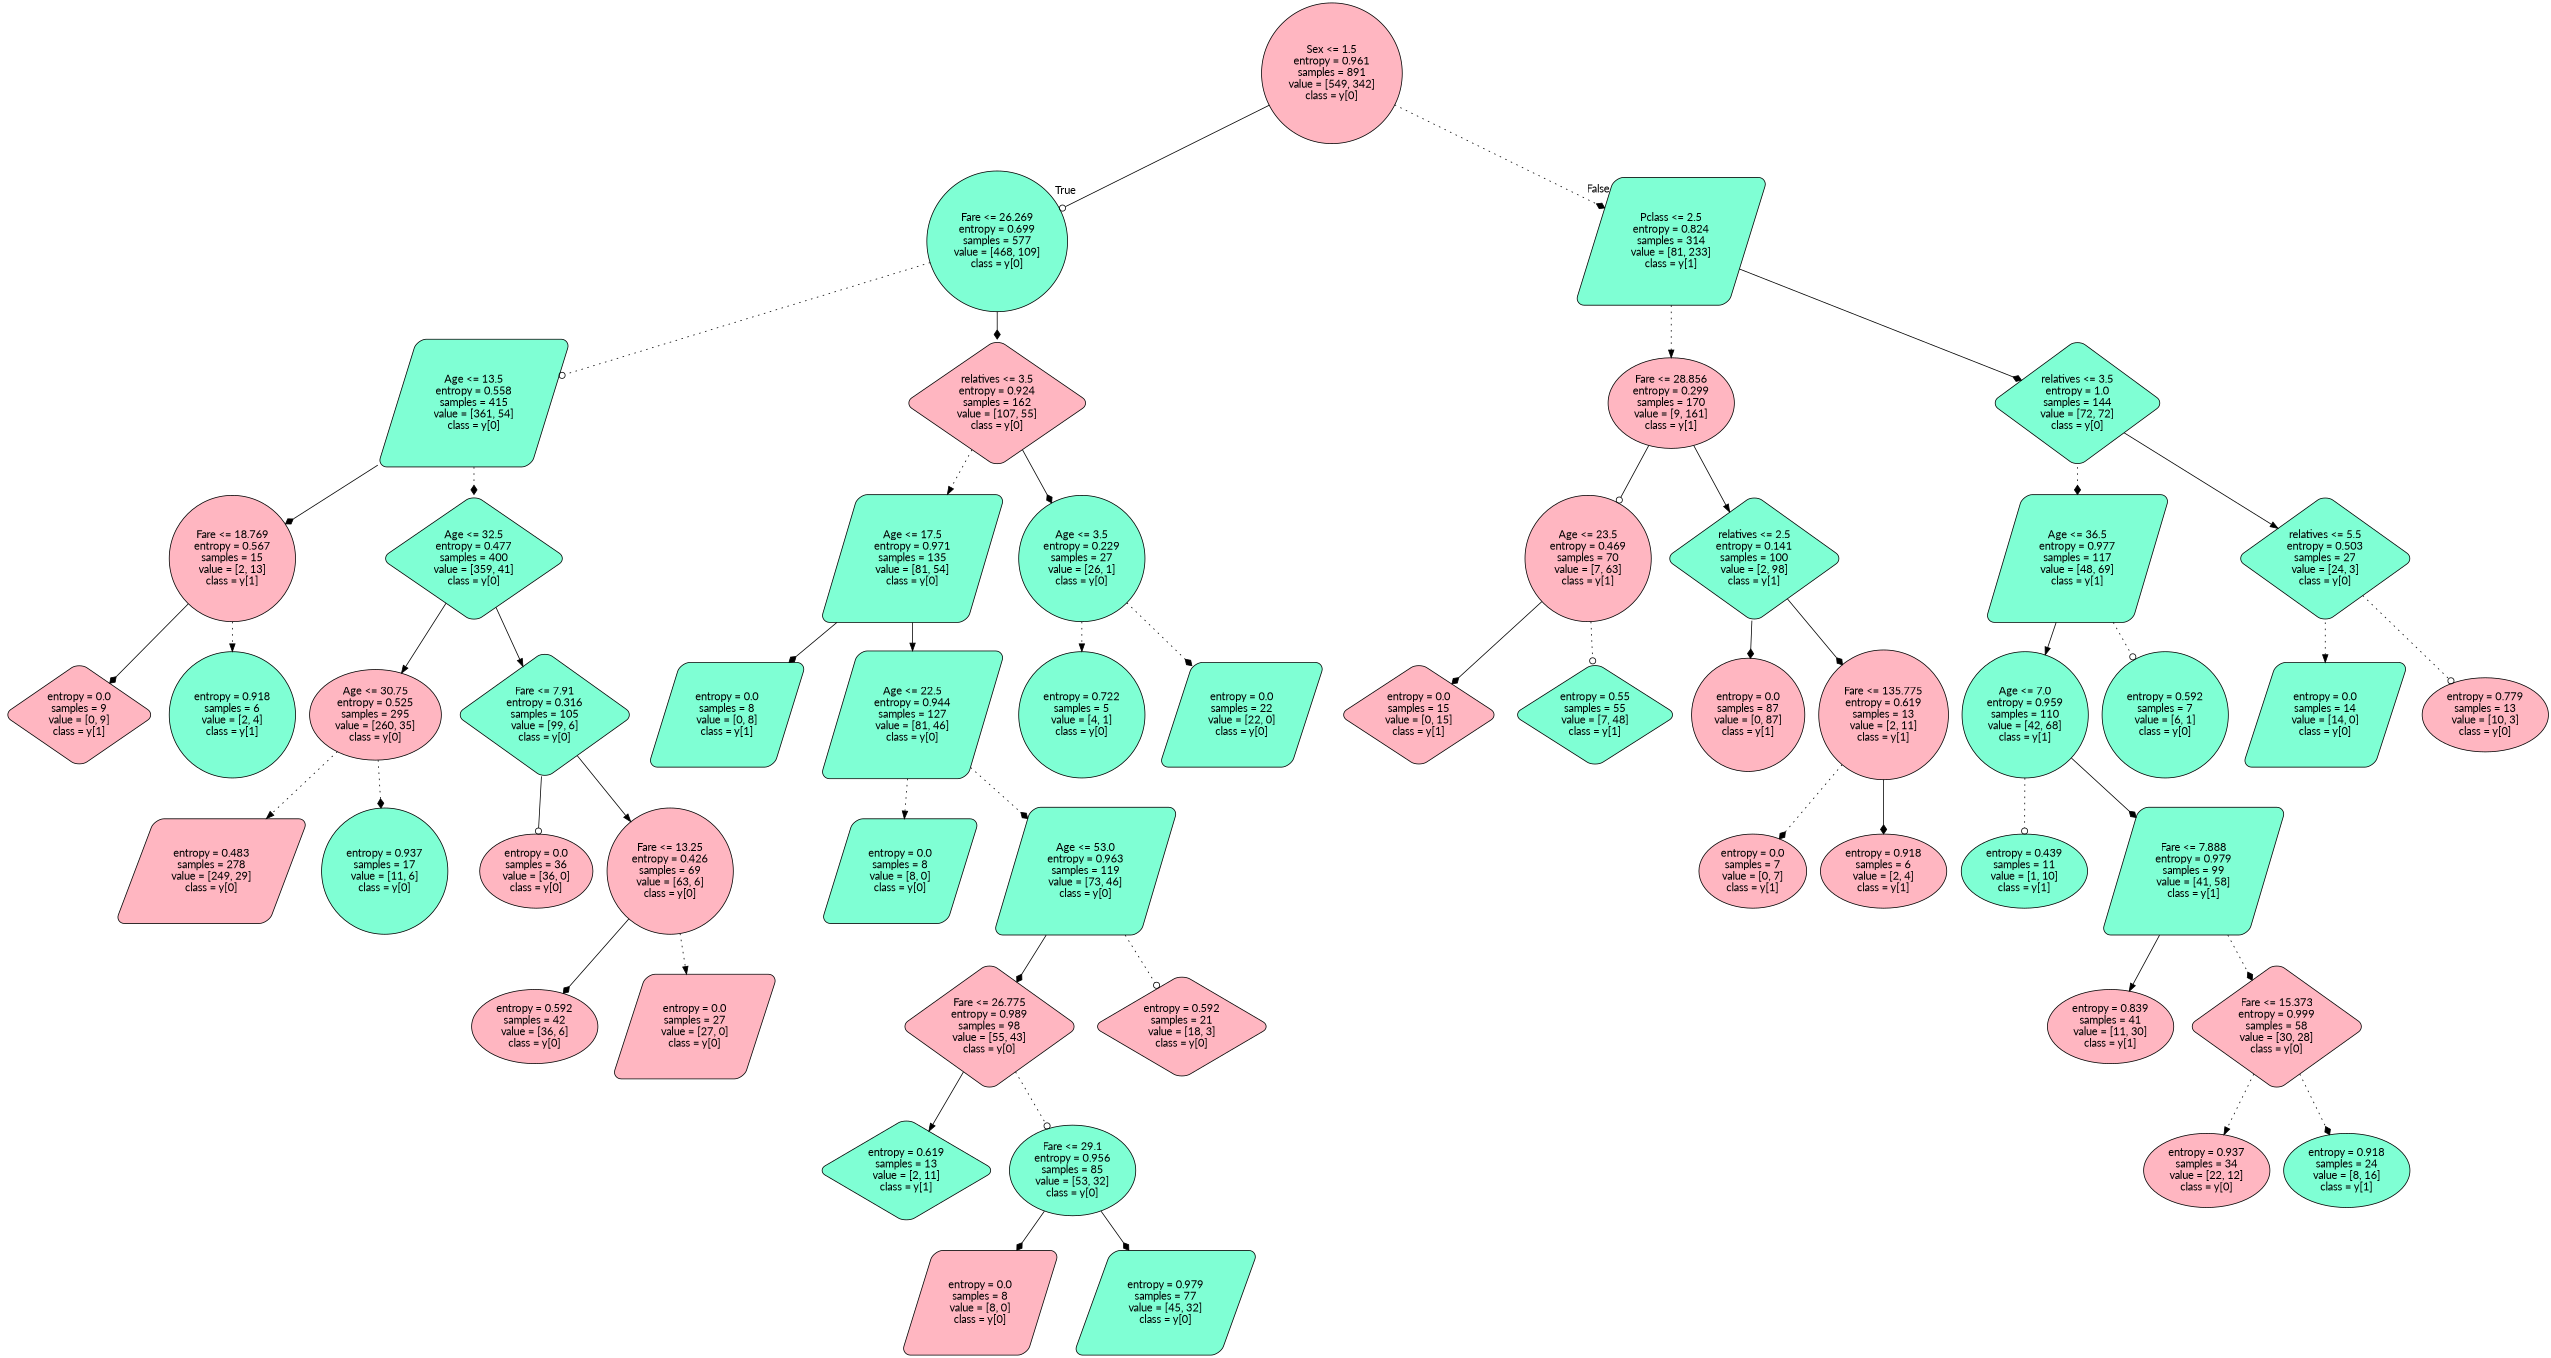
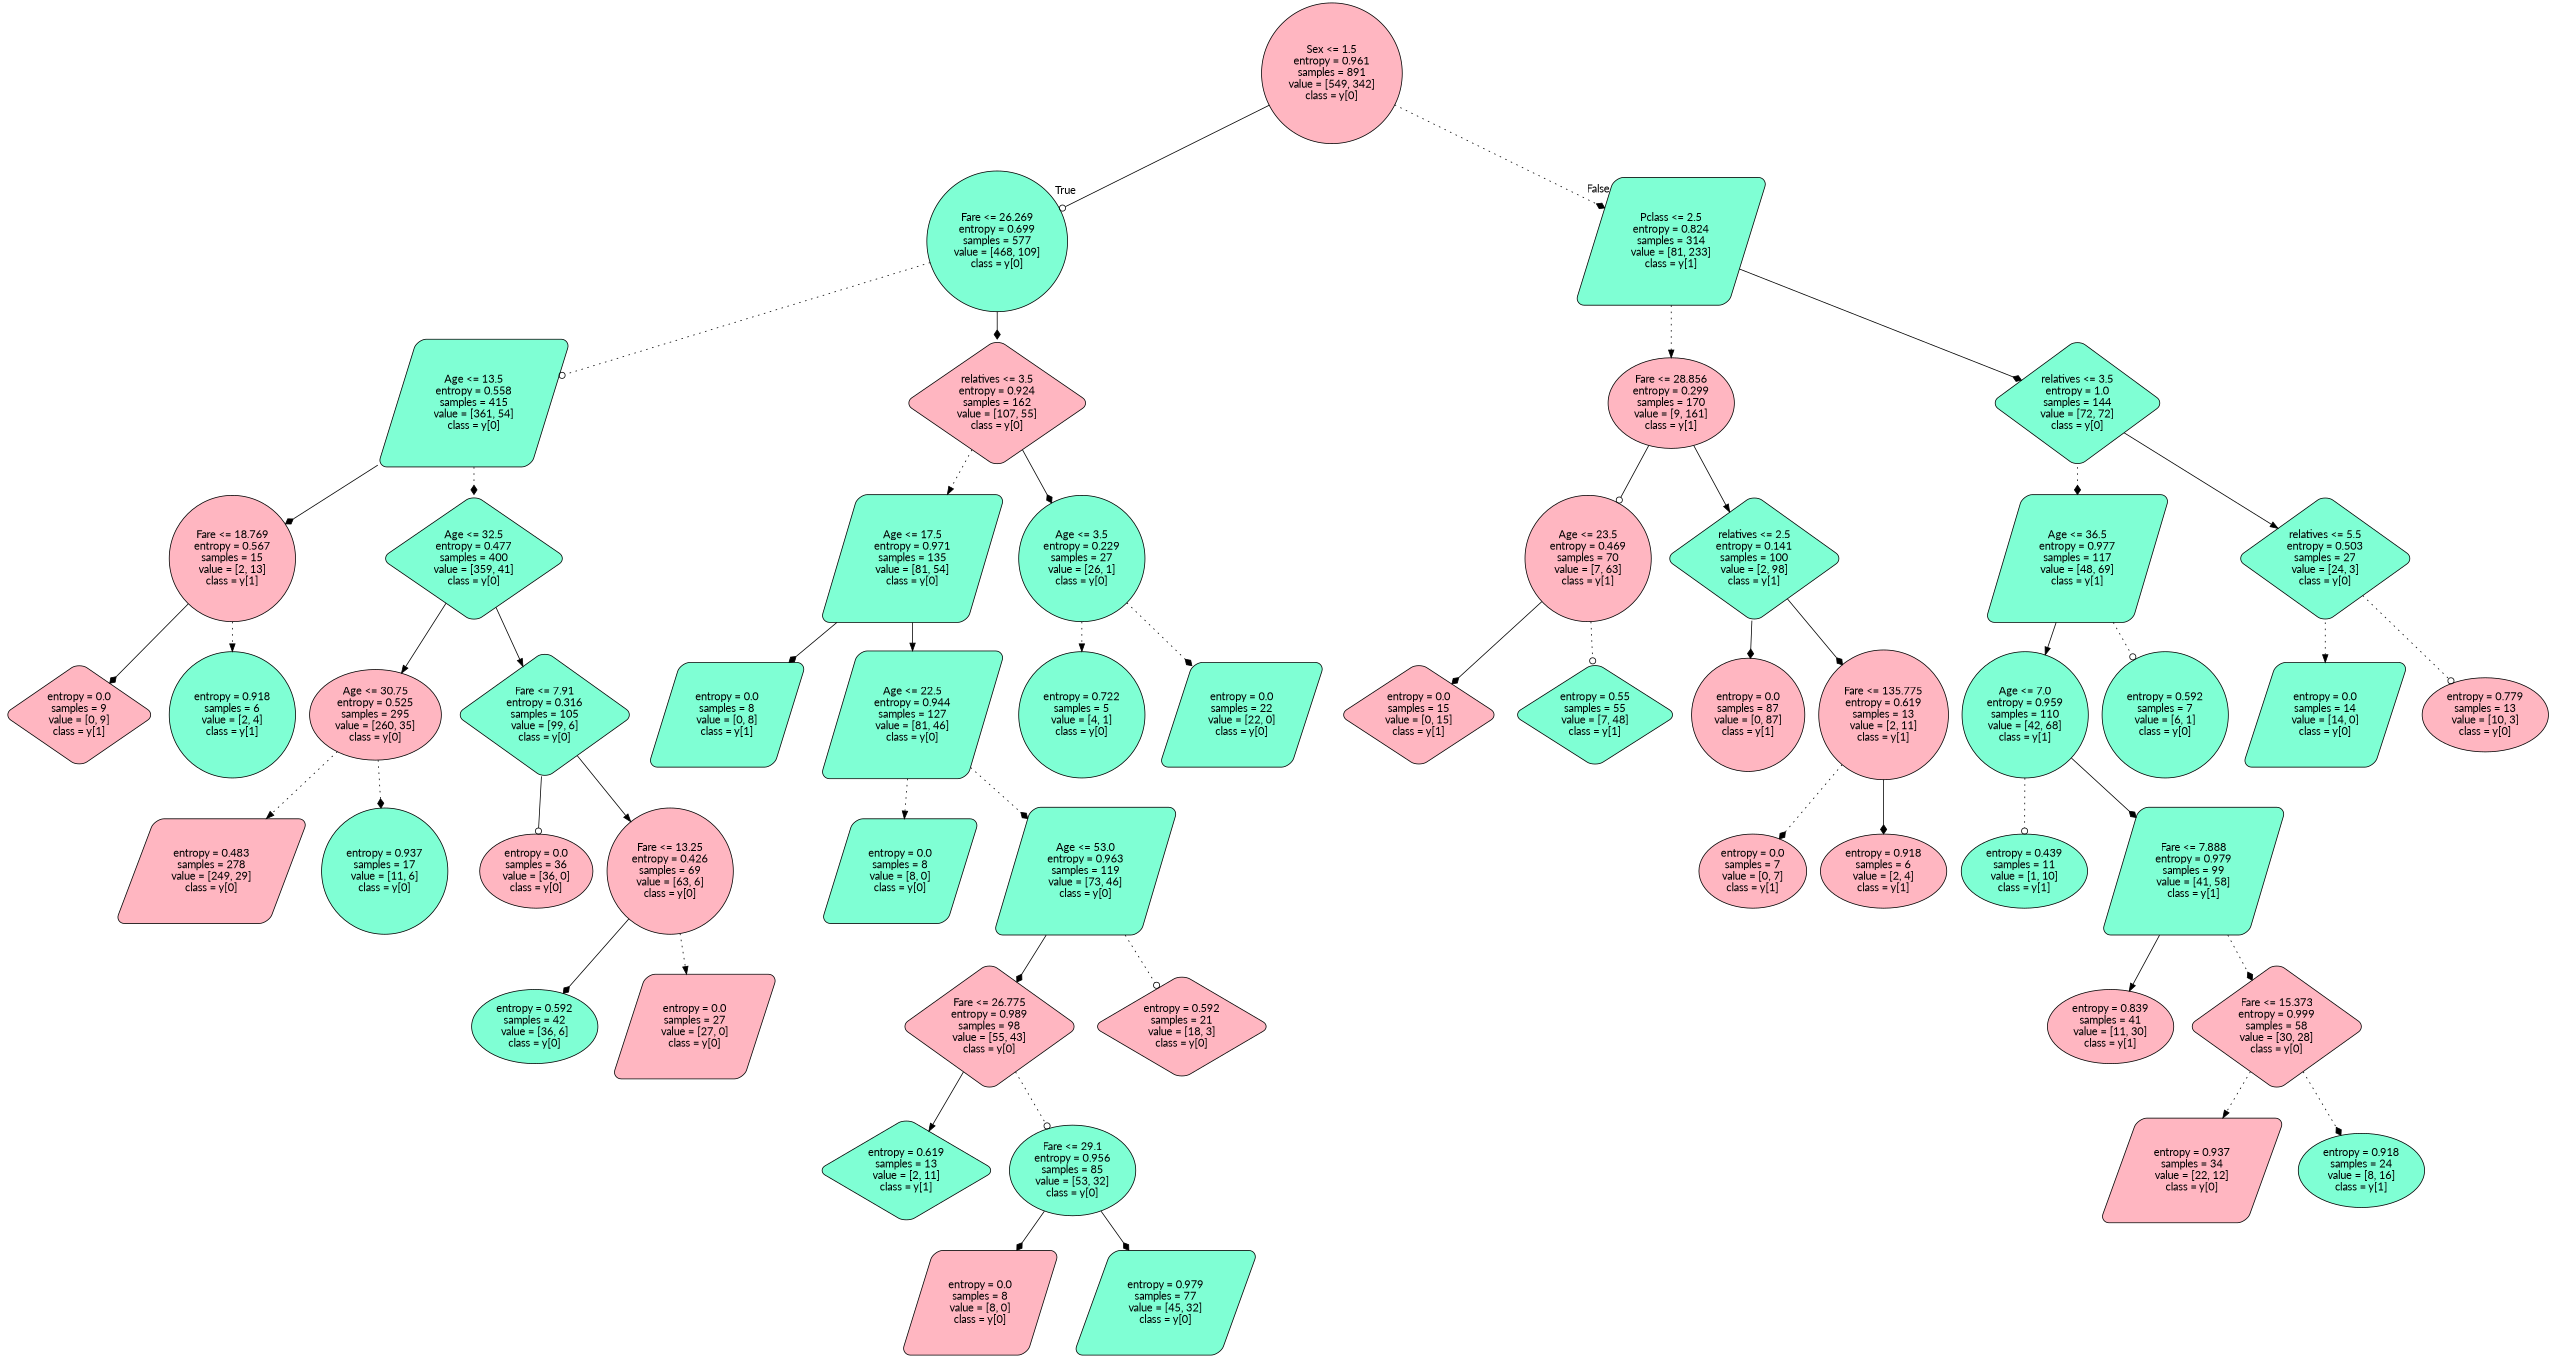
(535, 1027) -> (535, 1027)
(2207, 1170) -> (2192, 1170)
